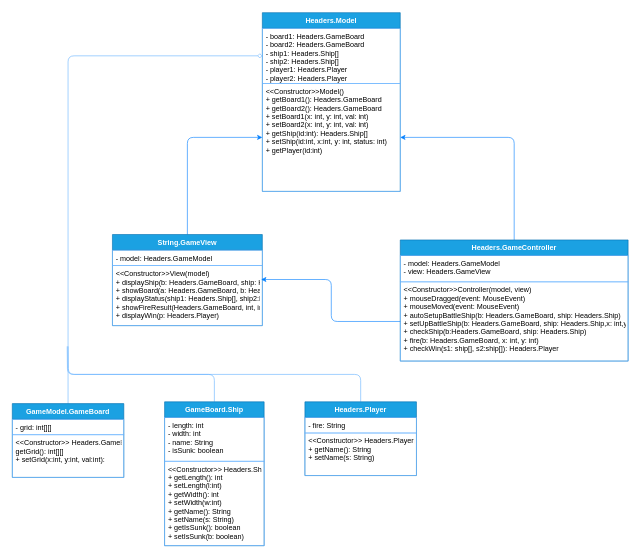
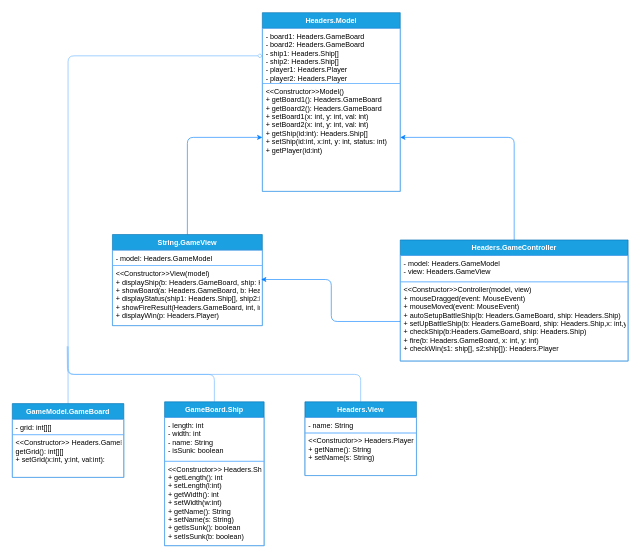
(361, 410) -> (361, 410)
(332, 425) -> (333, 425)
